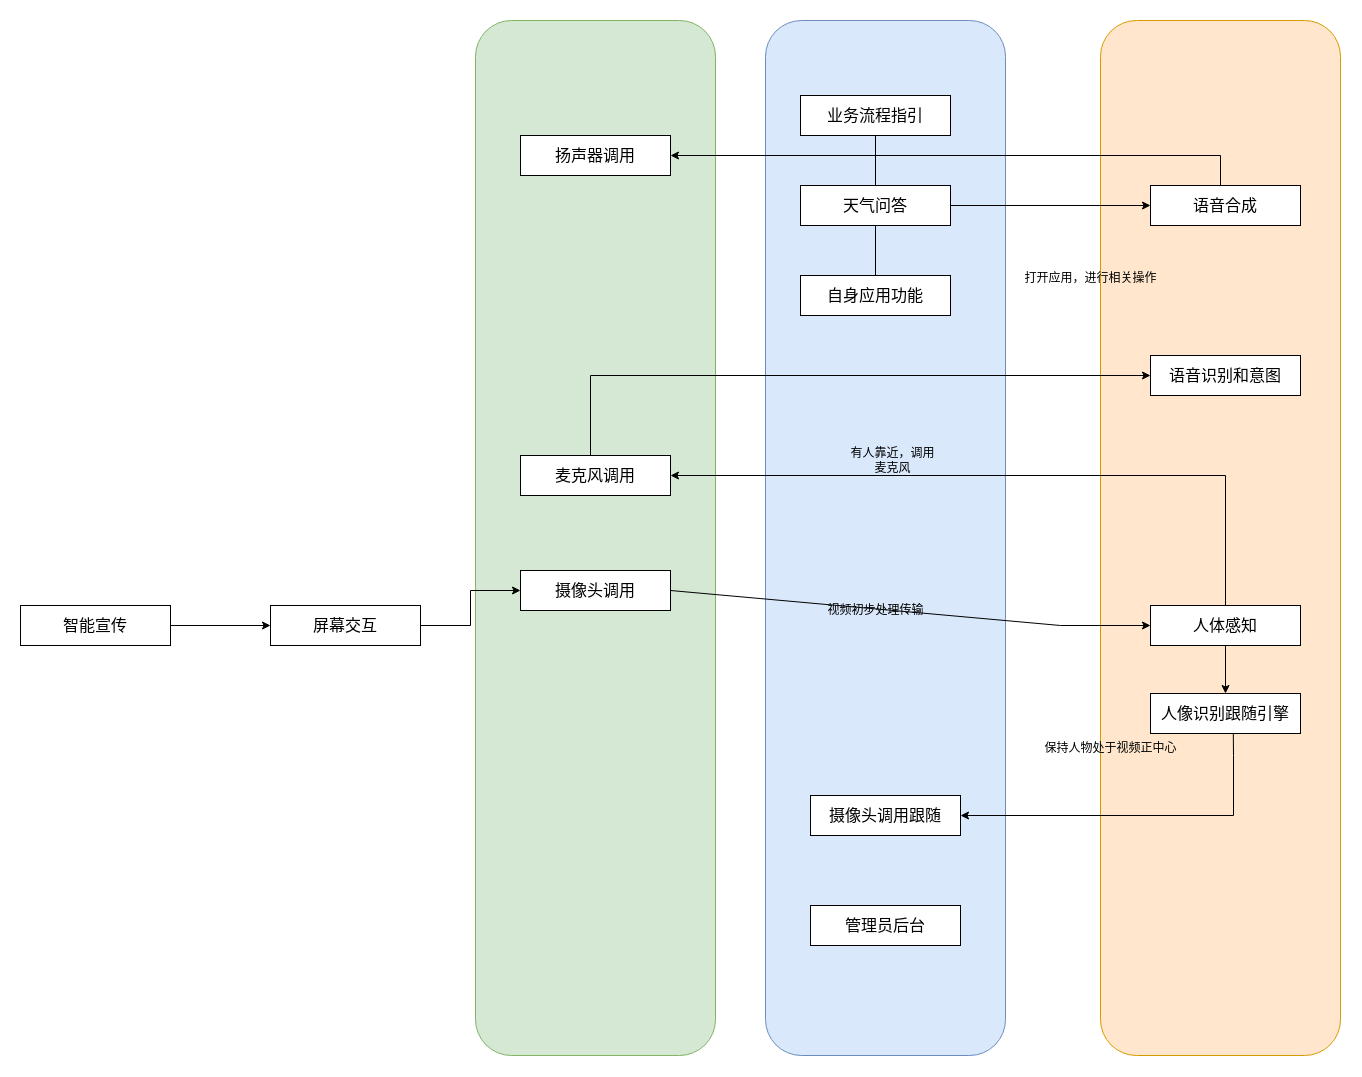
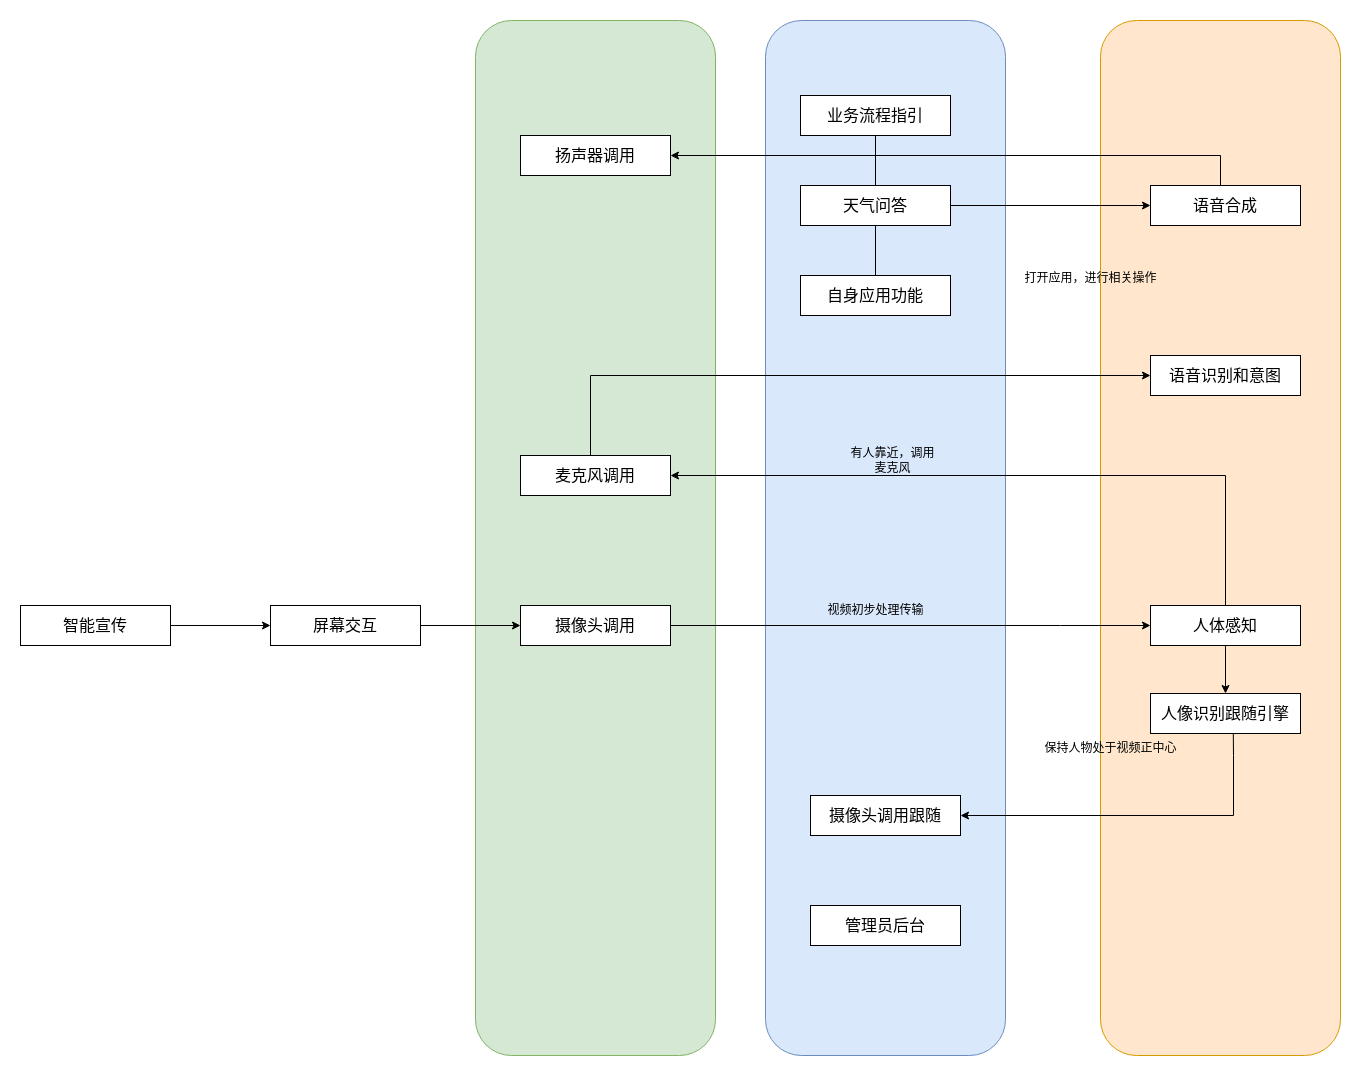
(596, 591) -> (596, 626)
